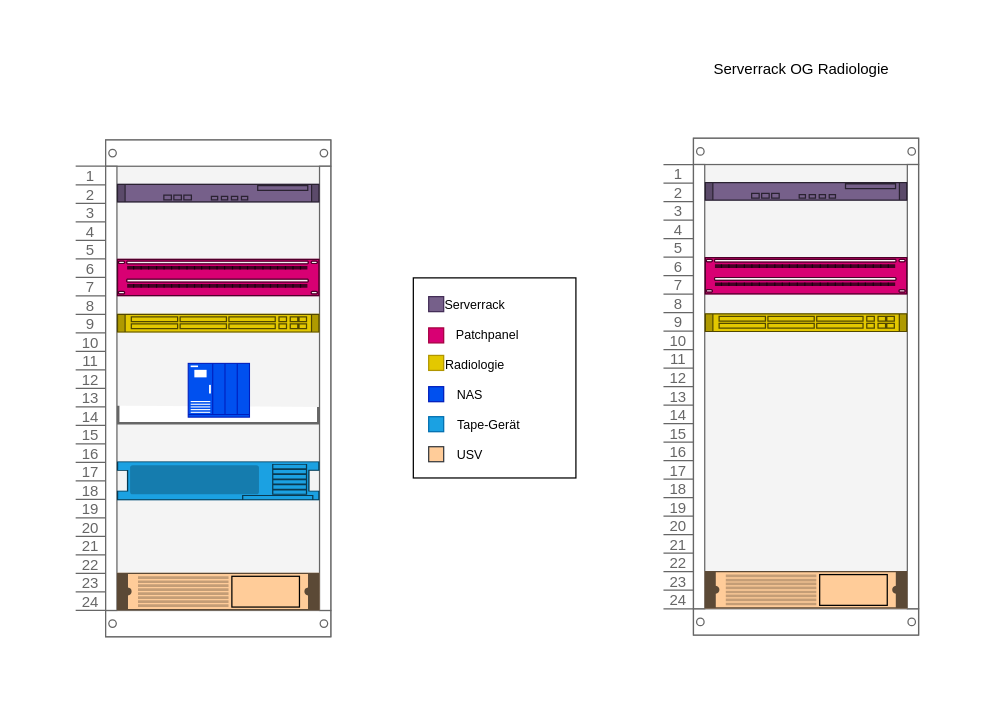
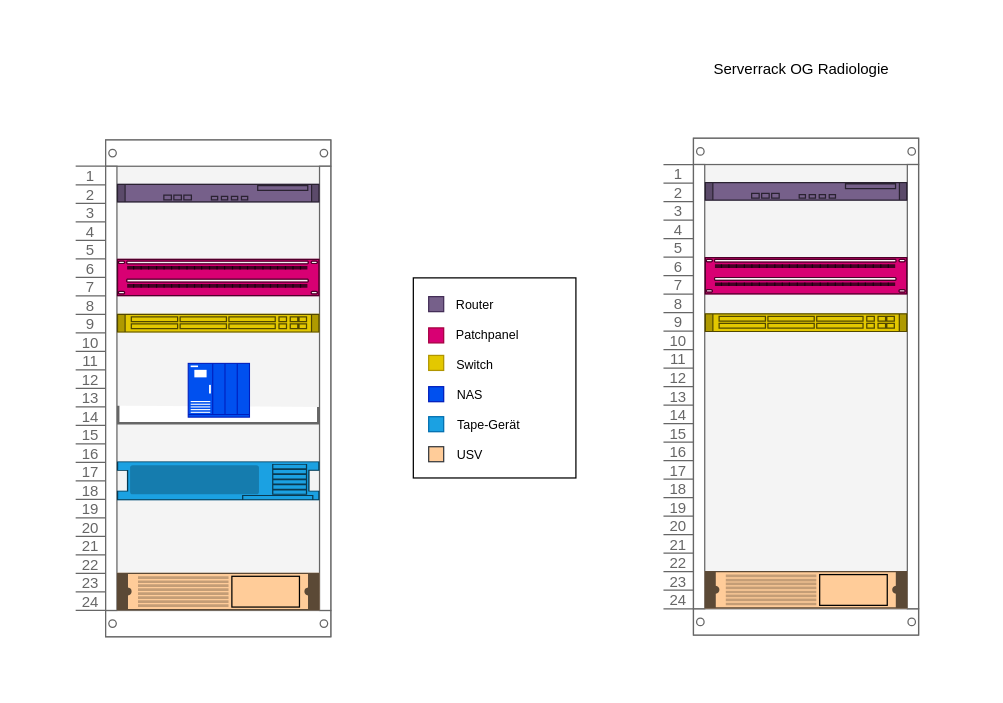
(475, 304) -> (475, 304)
(475, 364) -> (475, 364)
